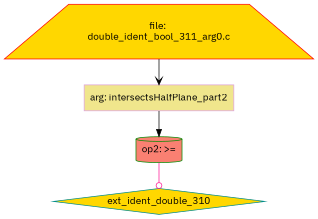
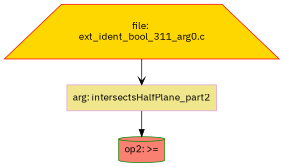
(159, 32) -> (142, 32)
(159, 201) -> none
